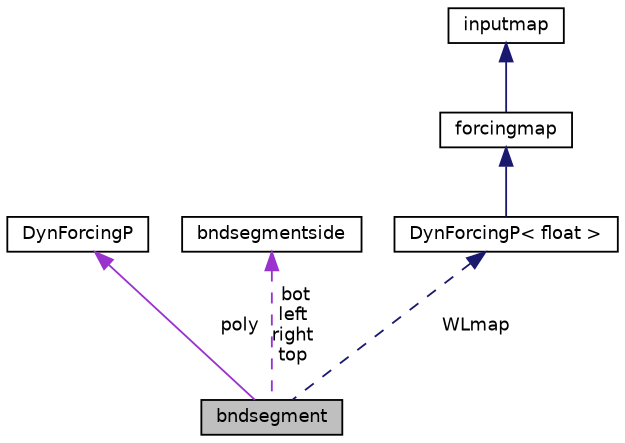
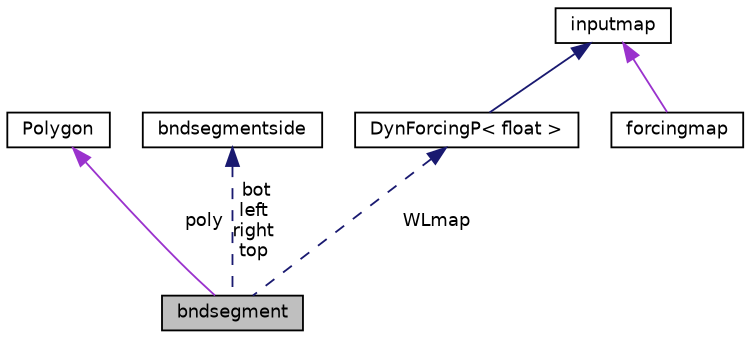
(506, 87) -> (650, 85)
(506, 191) -> (532, 83)
(78, 234) -> (59, 130)
(272, 335) -> (232, 231)
